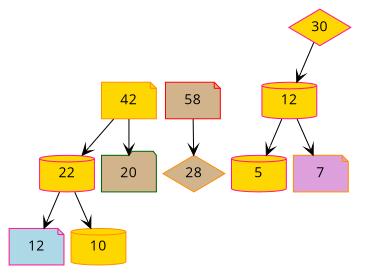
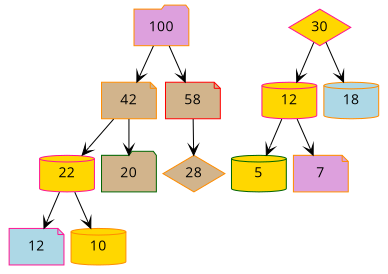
none -> (161, 27)
(129, 101) -> (129, 101)
none -> (351, 101)
(259, 174) -> (259, 174)
